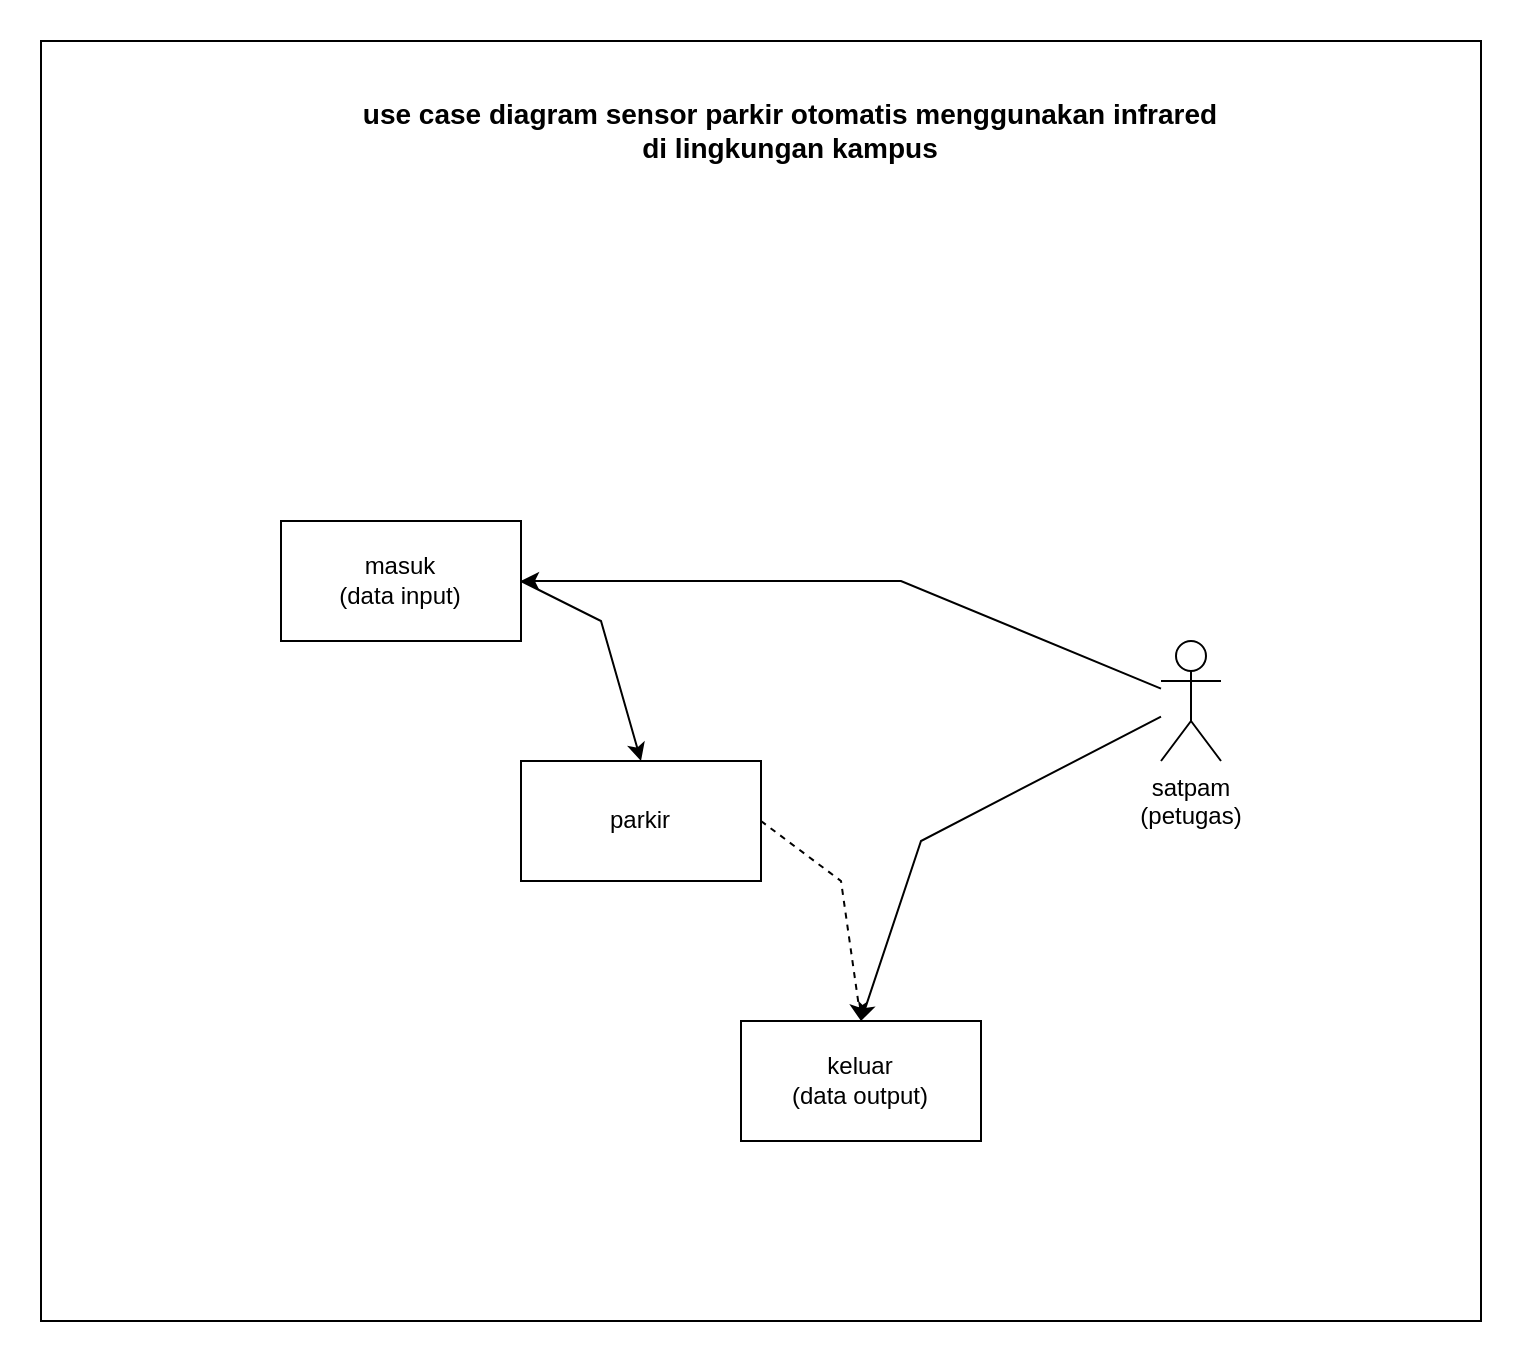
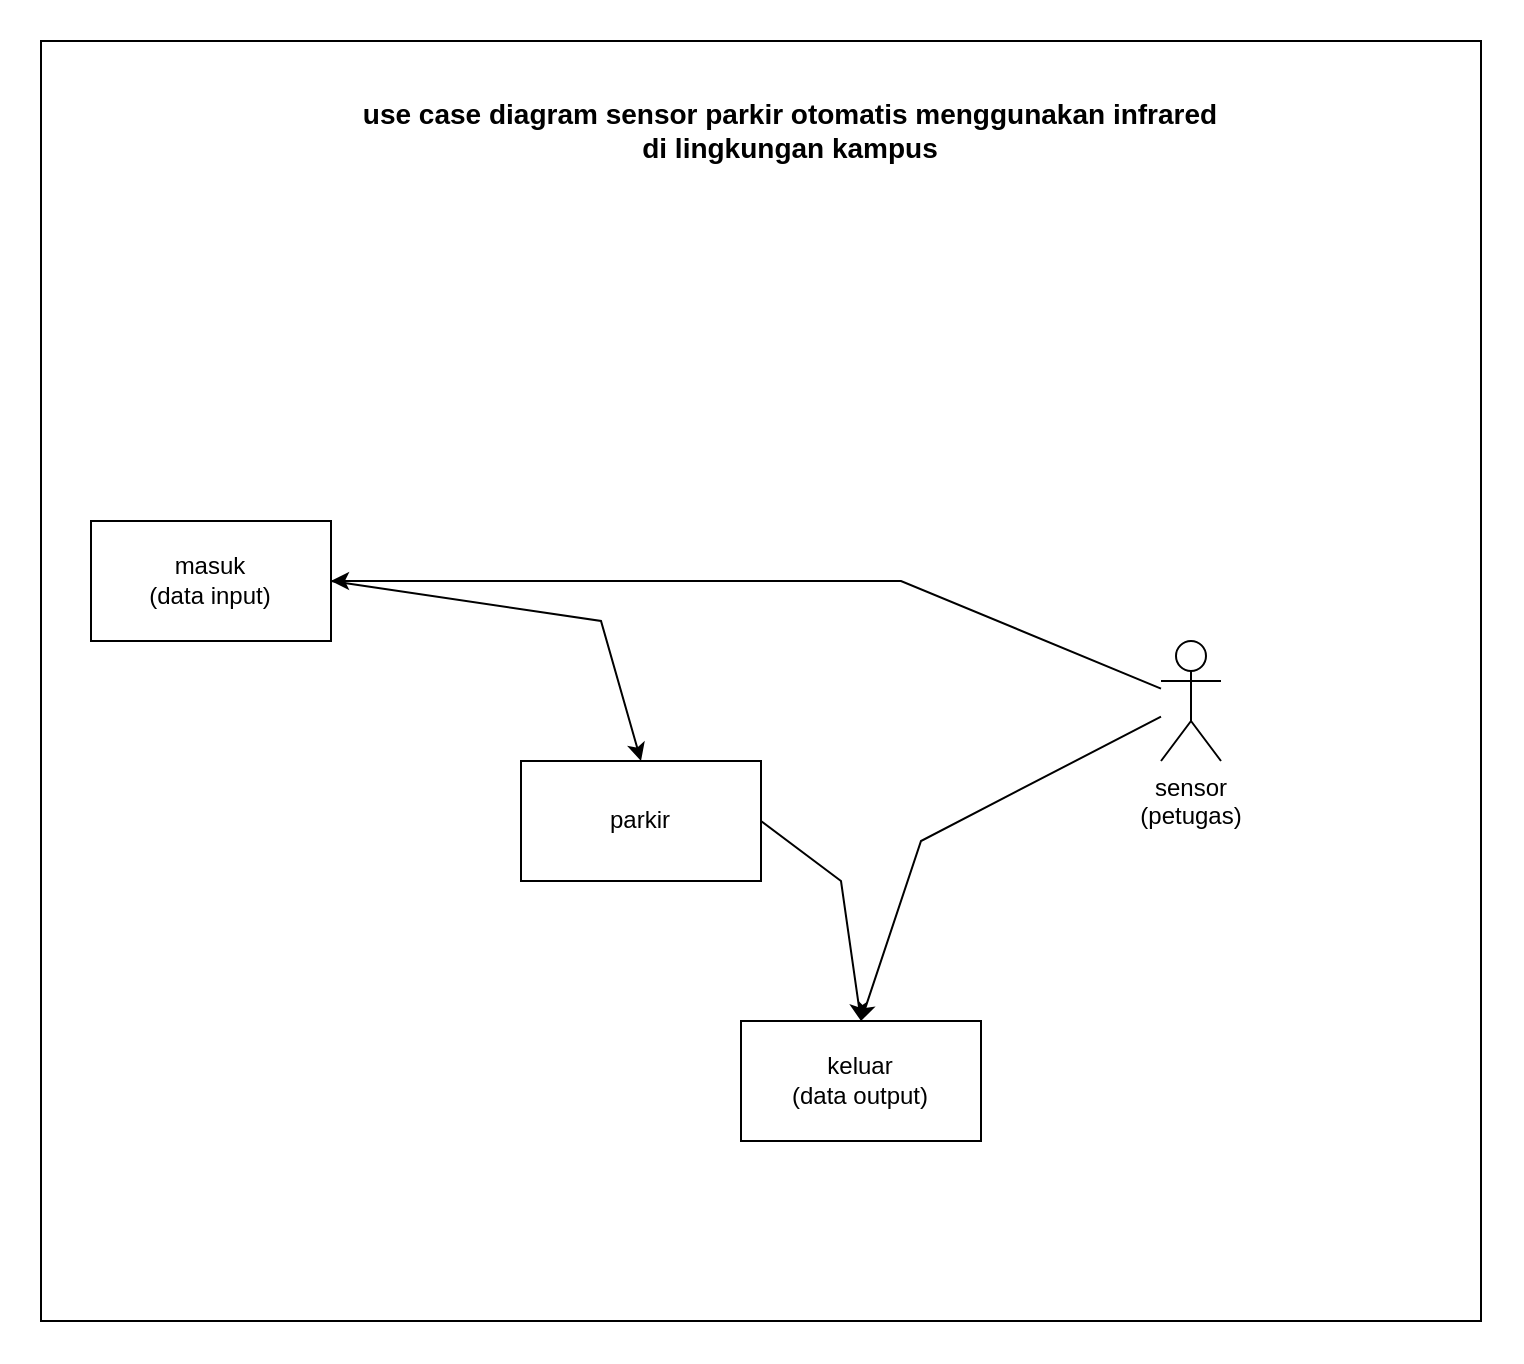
(401, 581) -> (211, 581)
(1192, 804) -> (1192, 804)
(843, 897) -> (843, 897)
